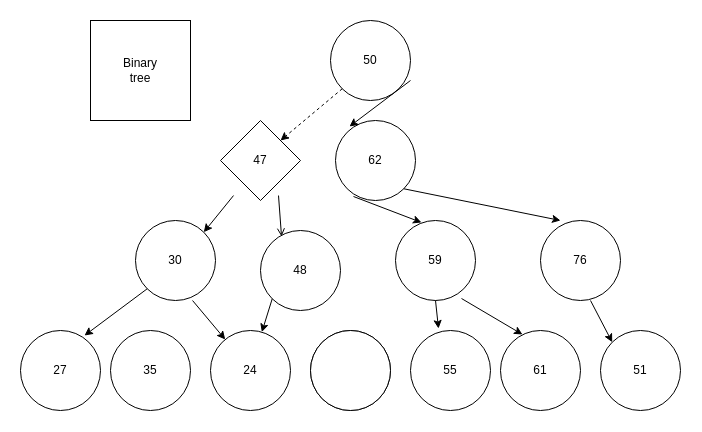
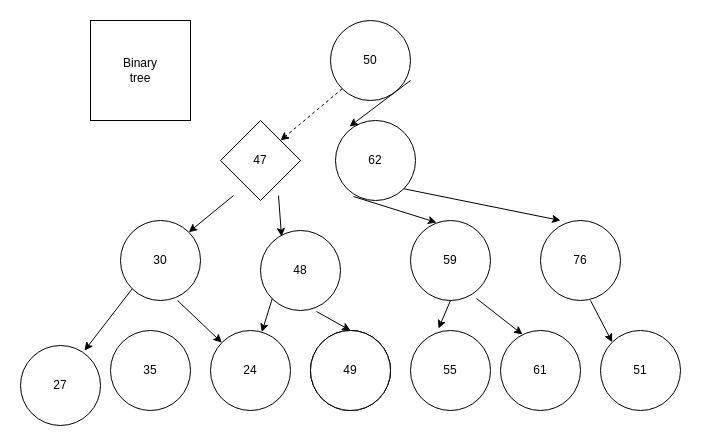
(281, 230) -> (281, 228)
(176, 261) -> (161, 261)
(436, 261) -> (451, 261)
none -> (331, 319)
(61, 371) -> (61, 386)
none -> (351, 371)
